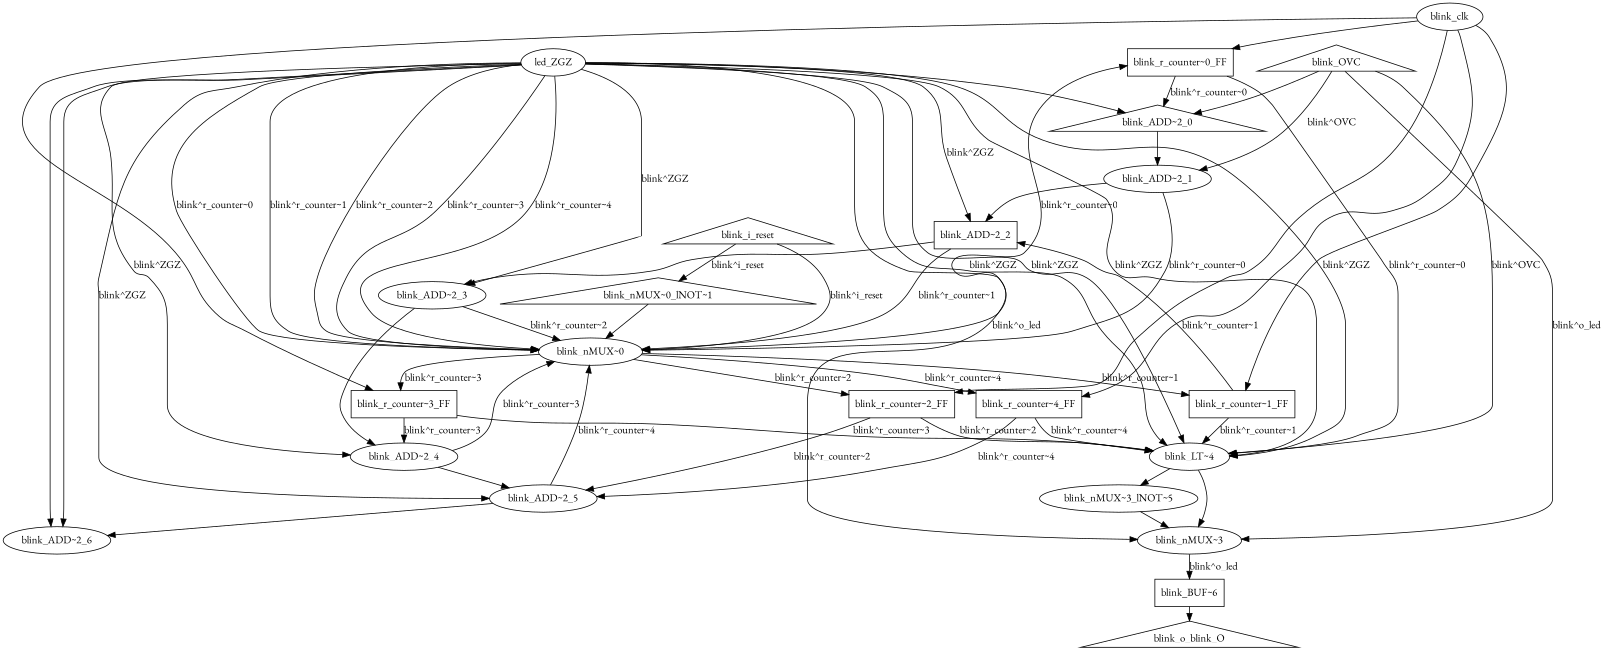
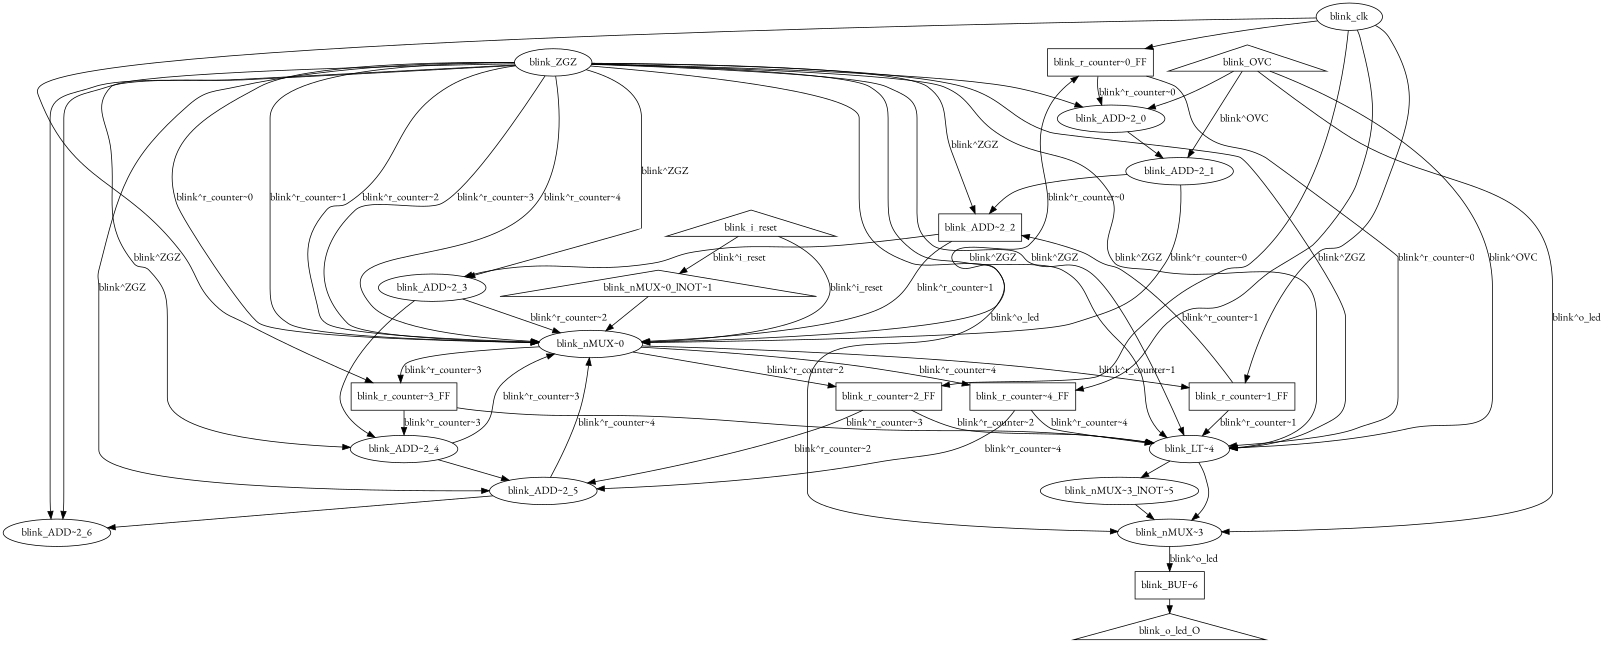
(553, 62) -> (553, 62)
(1157, 123) -> (1111, 119)
(1189, 639) -> (1170, 631)
